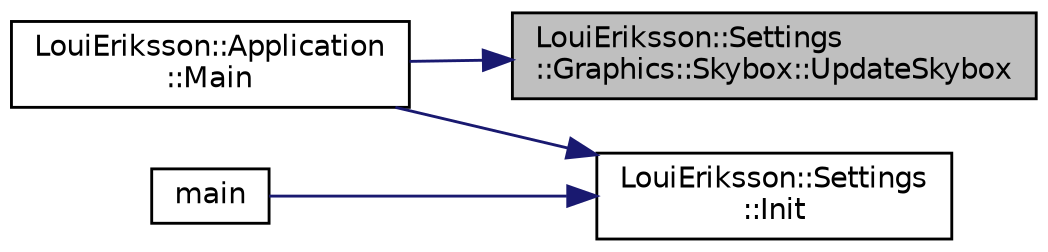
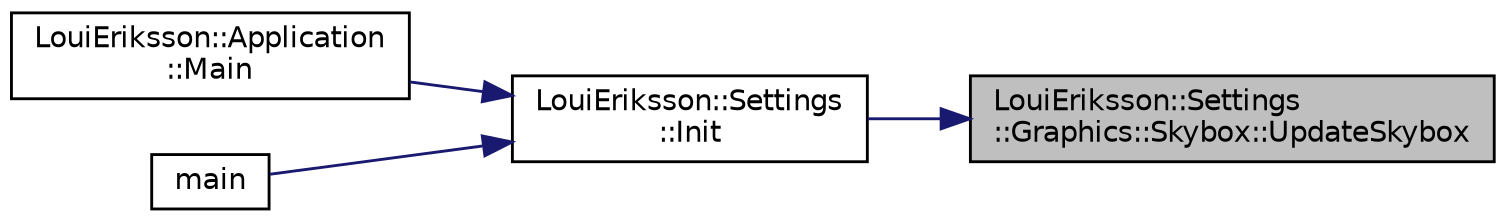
(446, 61) -> (904, 119)
